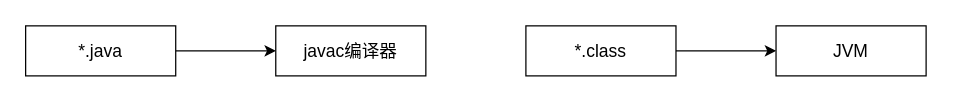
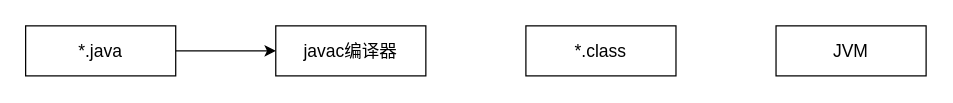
(722, 51) -> none
